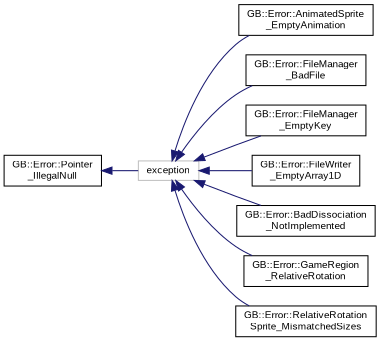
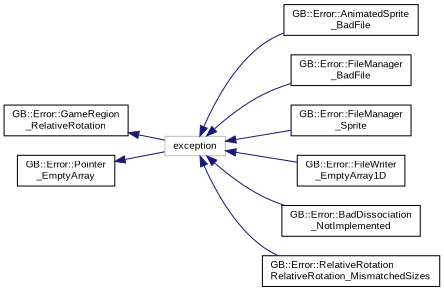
(306, 20) -> (351, 20)
(306, 120) -> (351, 120)
(53, 171) -> (66, 171)
(213, 227) -> (152, 137)
(306, 321) -> (351, 271)
